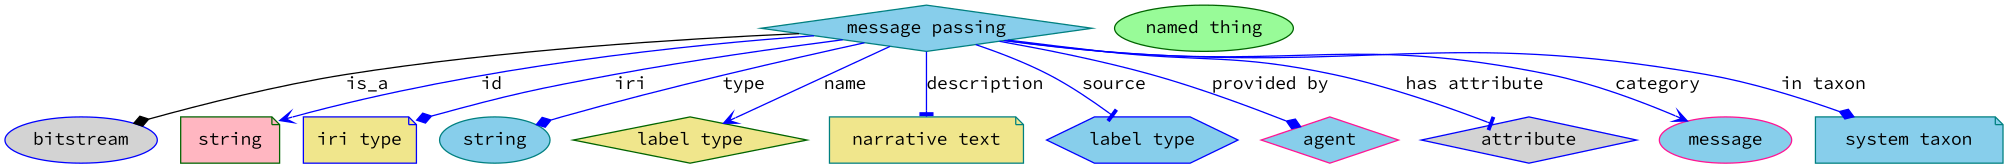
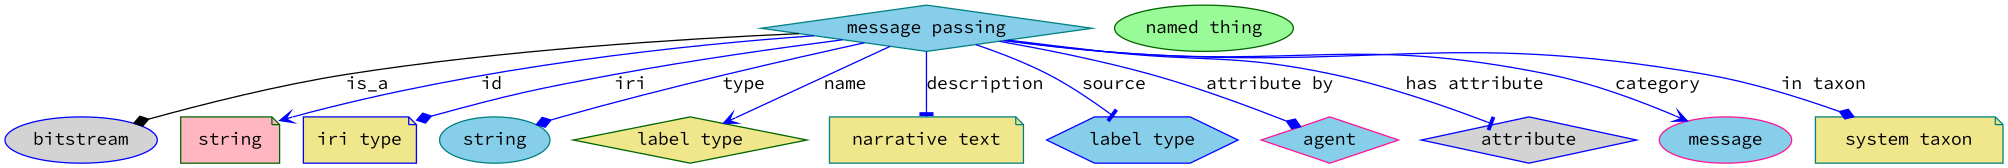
(1270, 84) -> (1270, 84)
(1909, 140) -> (1909, 140)
